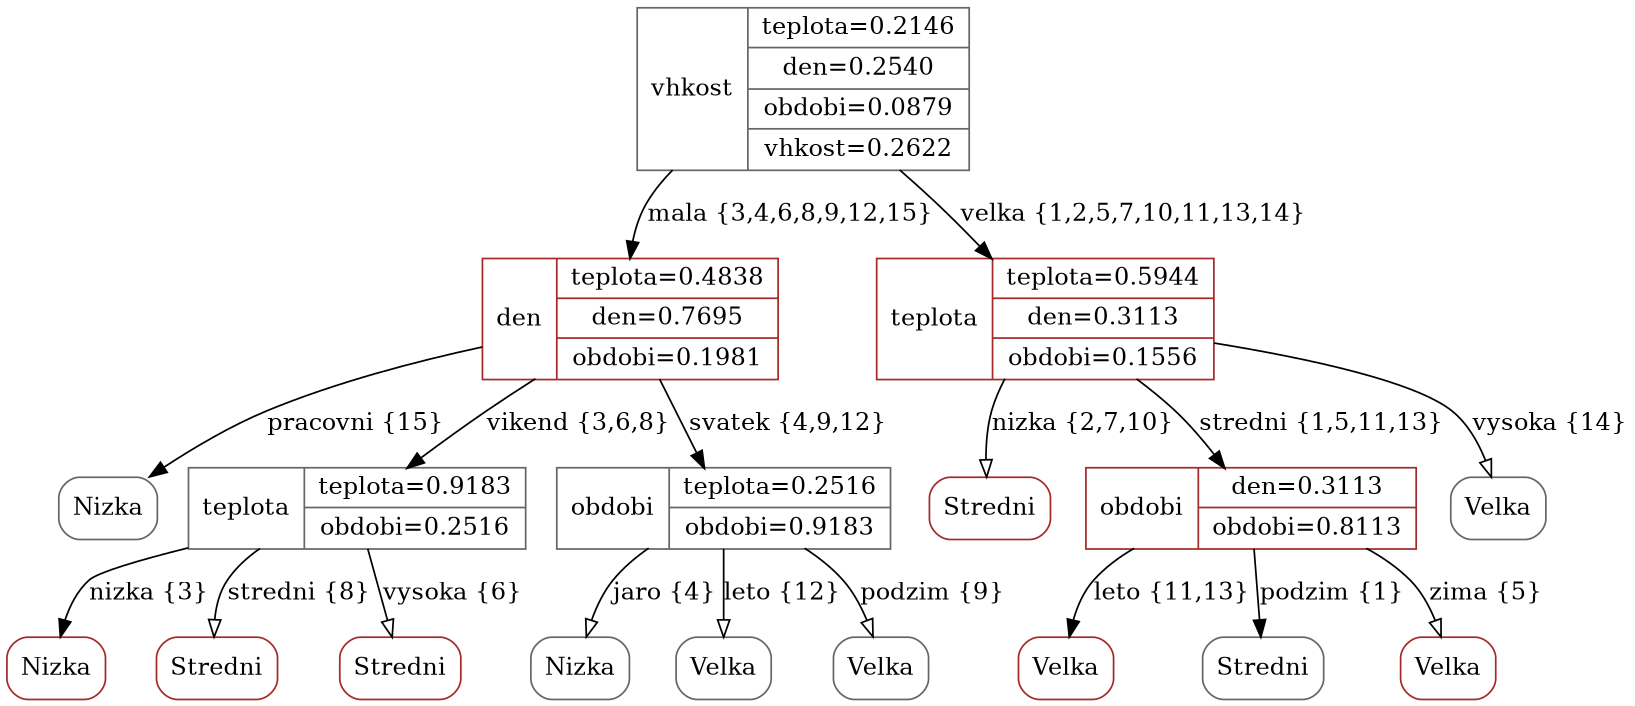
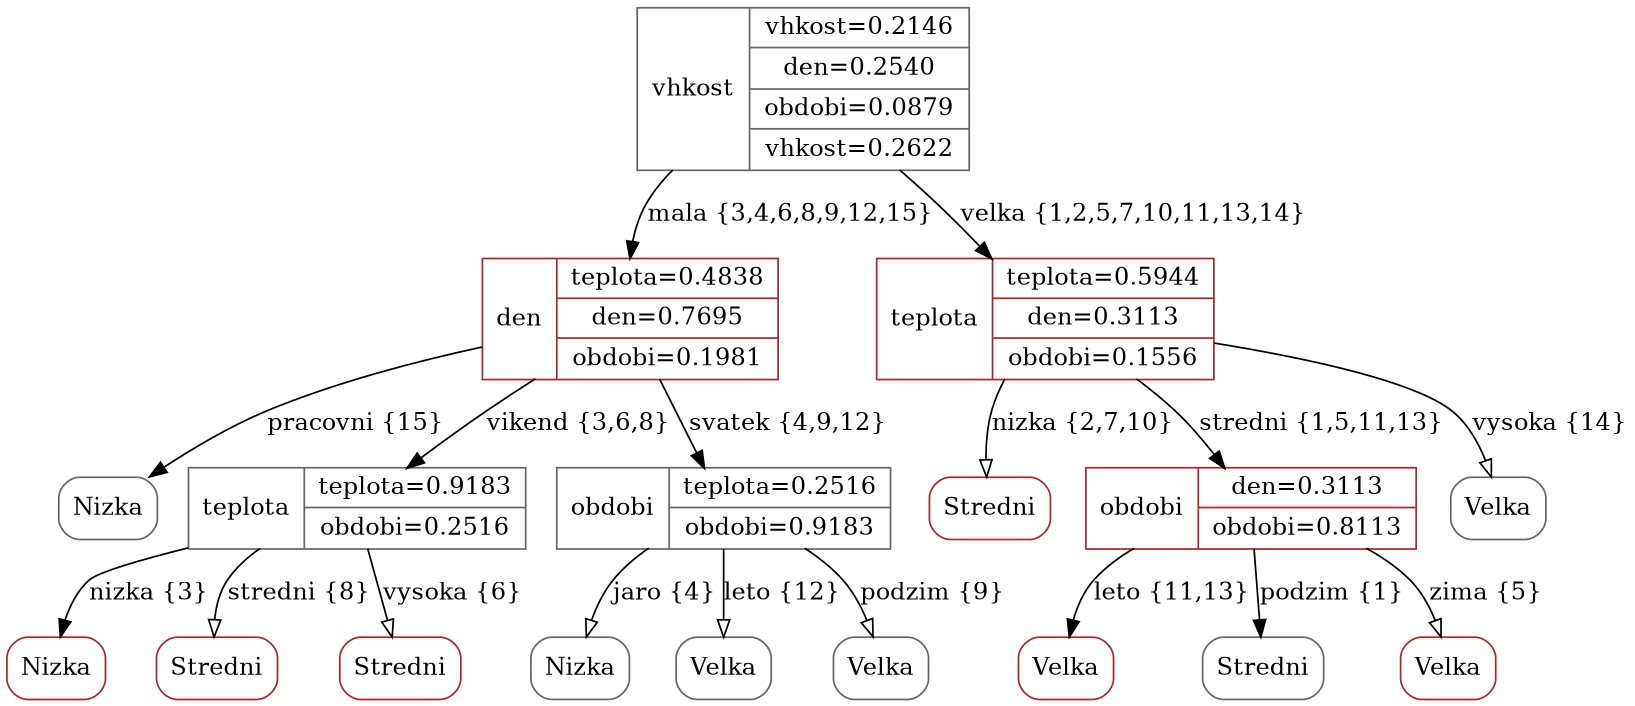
(859, 27) -> (859, 27)
